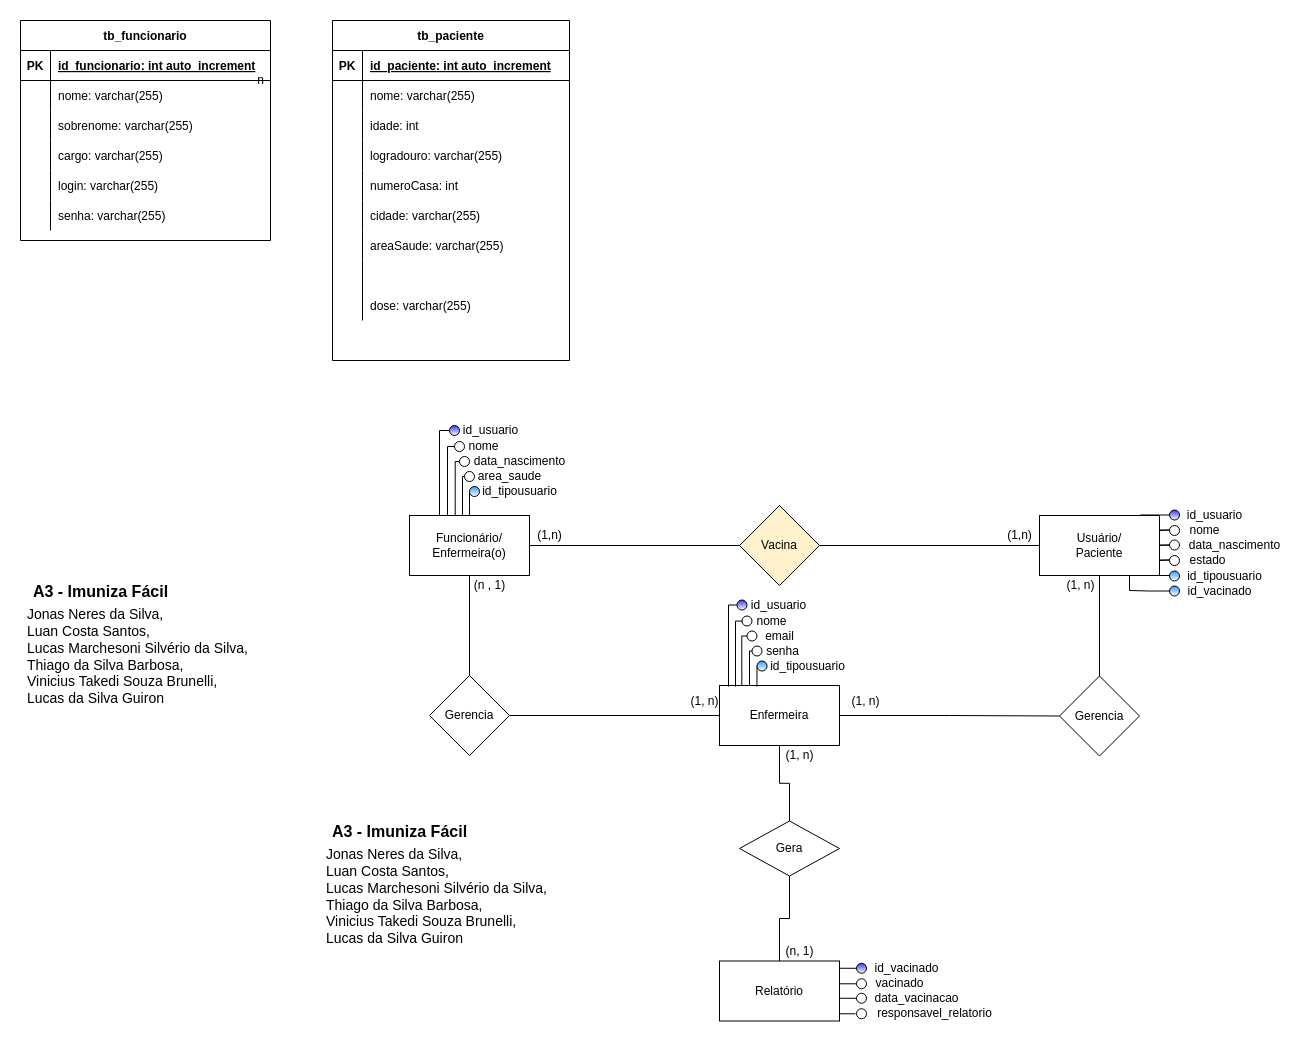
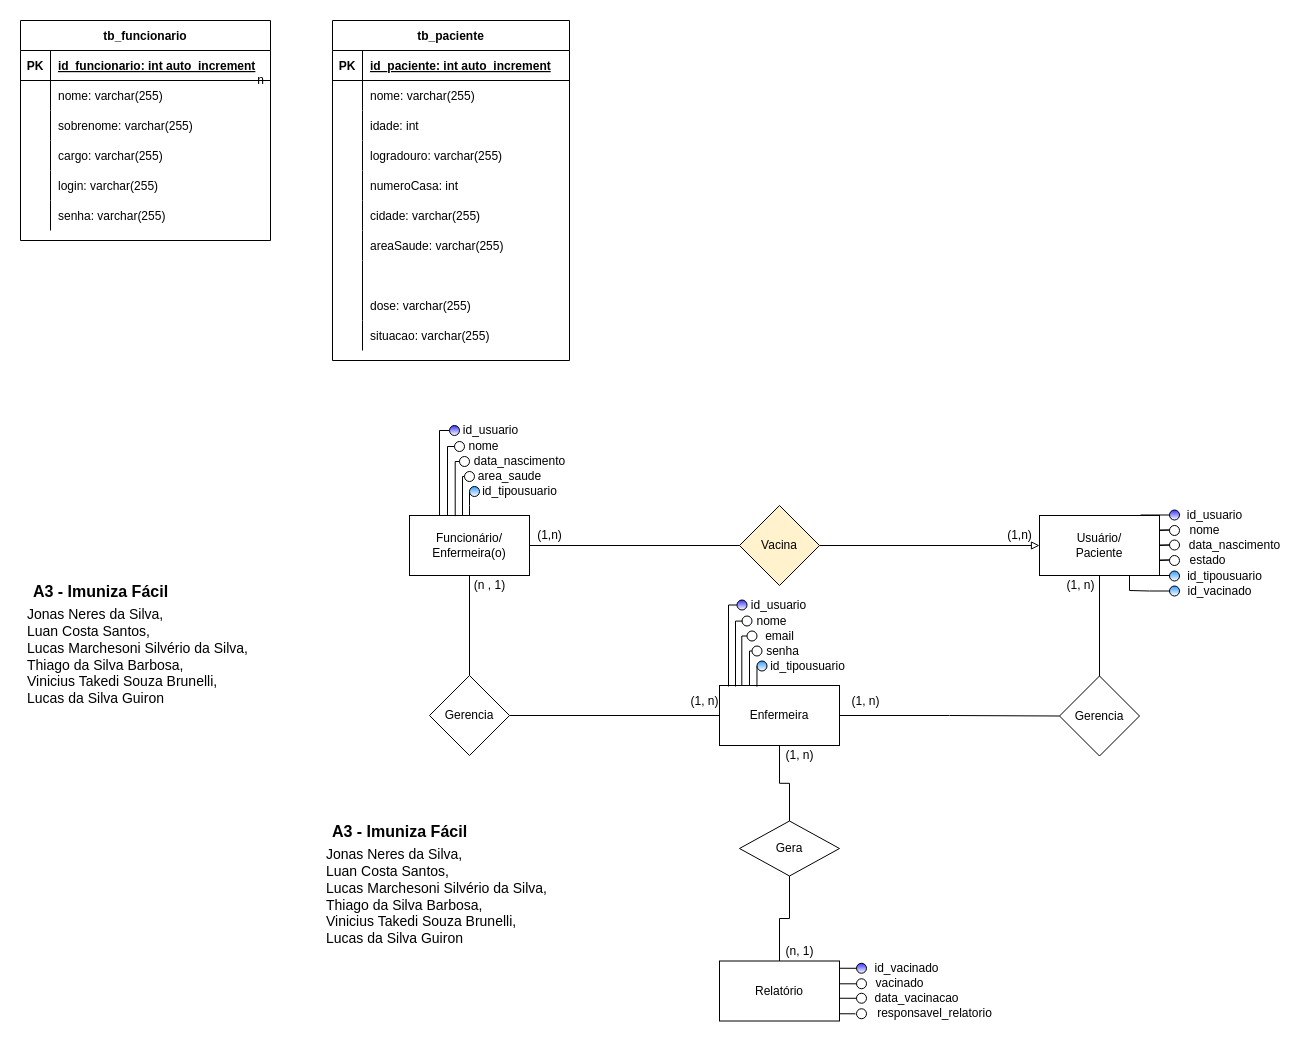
none -> (466, 336)
(1034, 546) -> (1030, 546)
